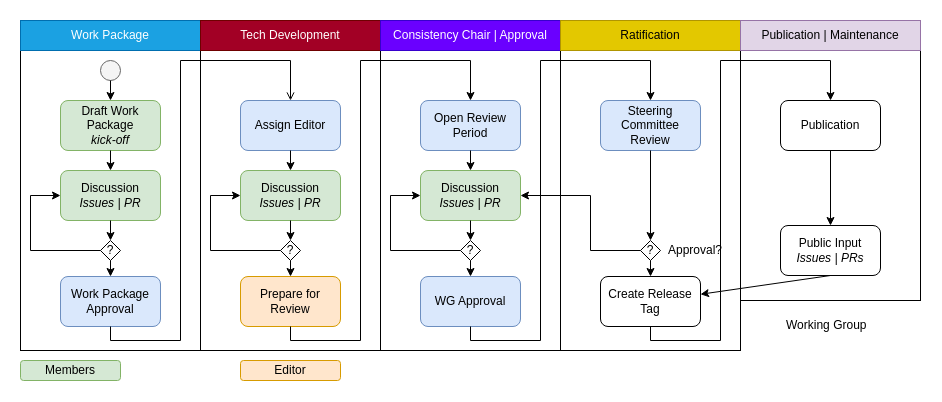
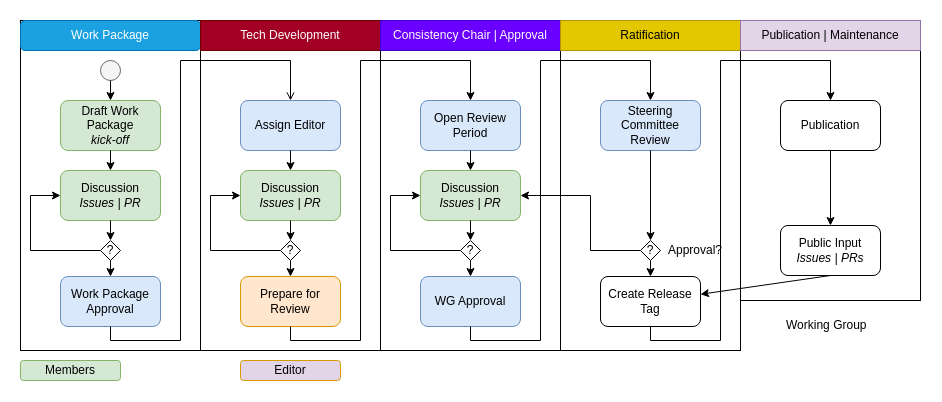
(111, 36) -> (111, 36)
(291, 371) -> (291, 371)
